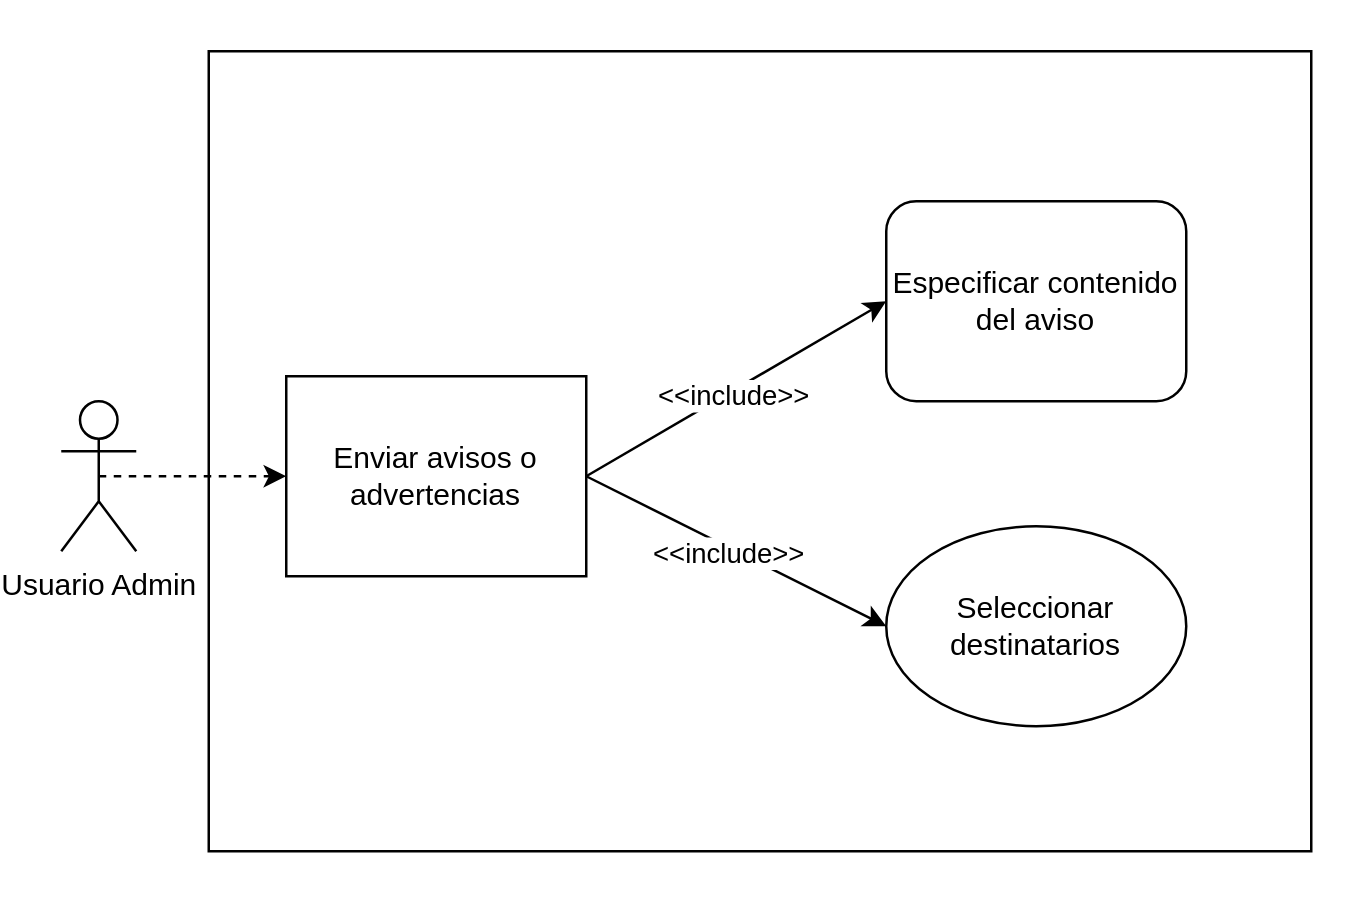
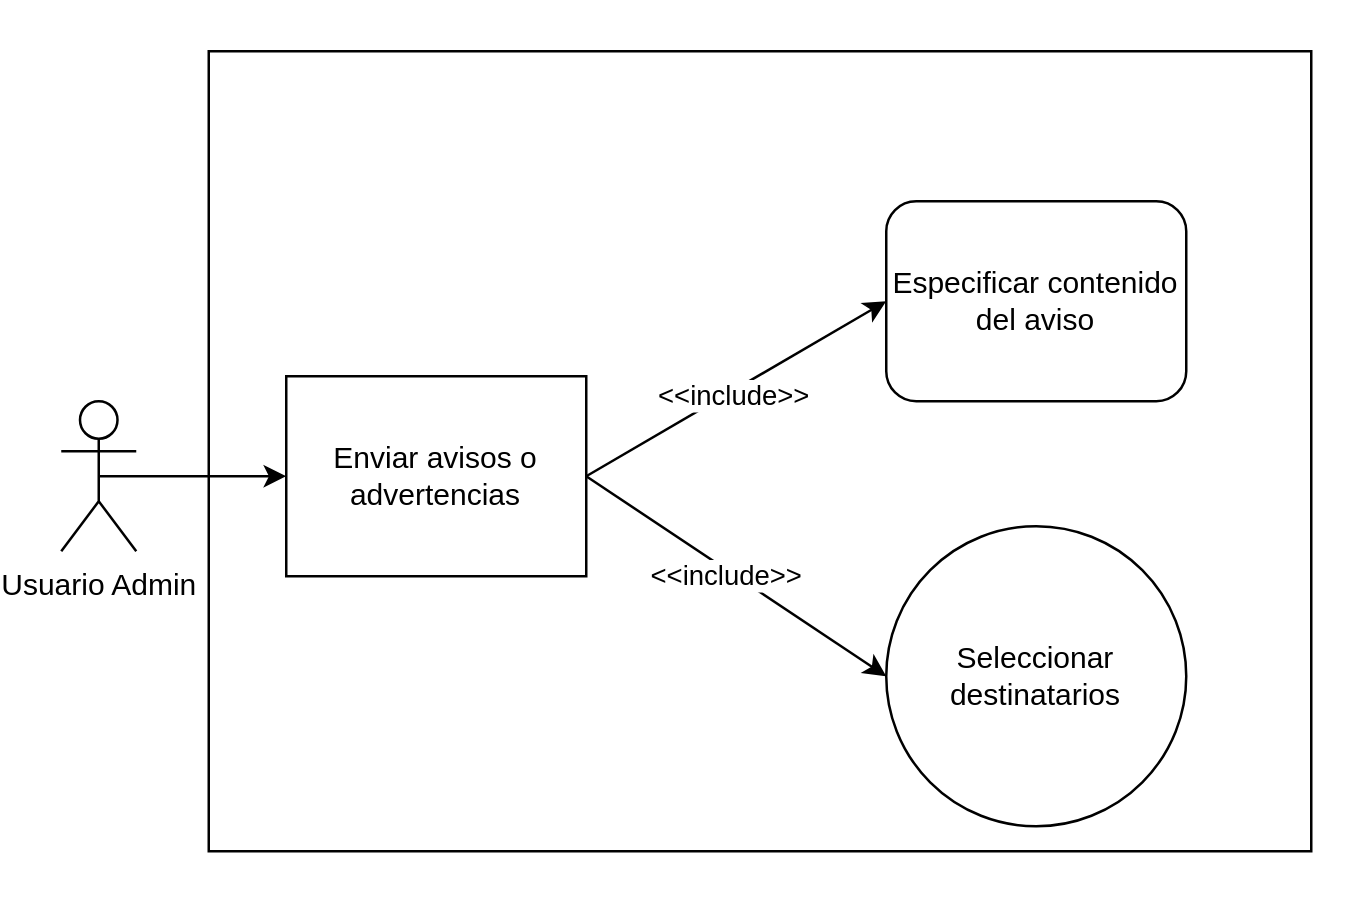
(194, 476) -> (194, 476)
(1036, 626) -> (1036, 676)
